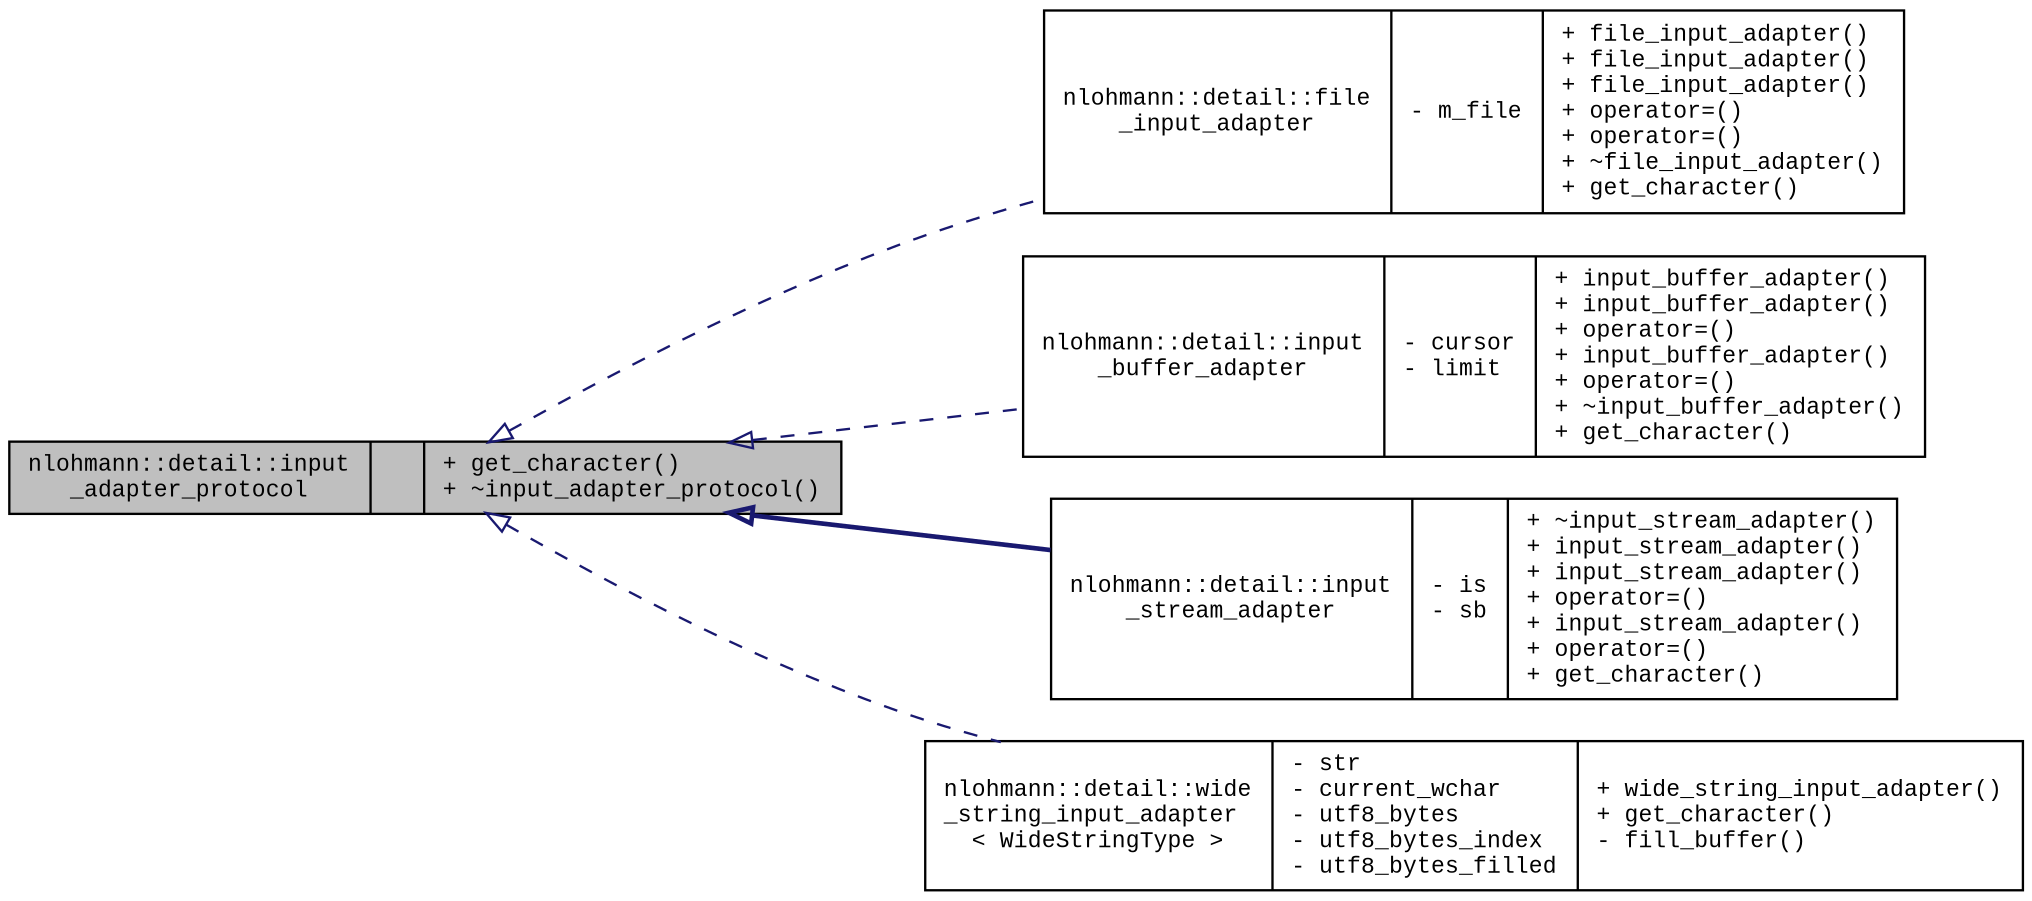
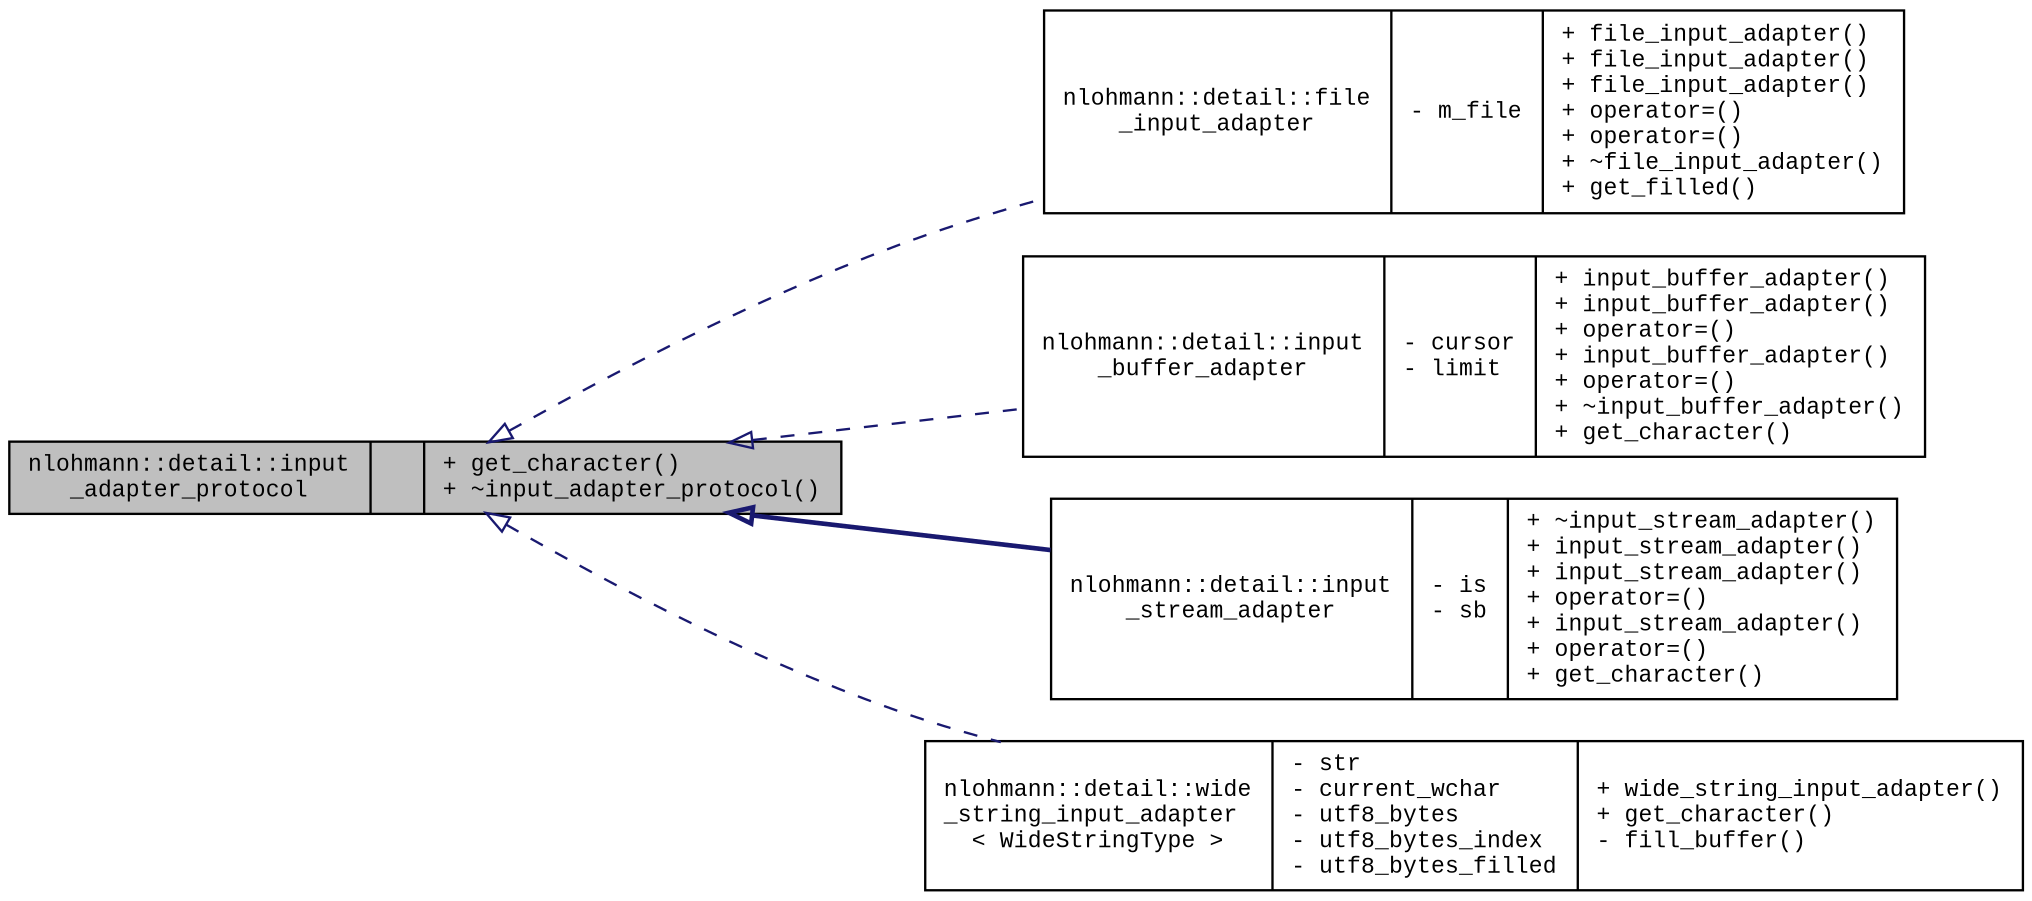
(1681, 188) -> (1661, 188)
